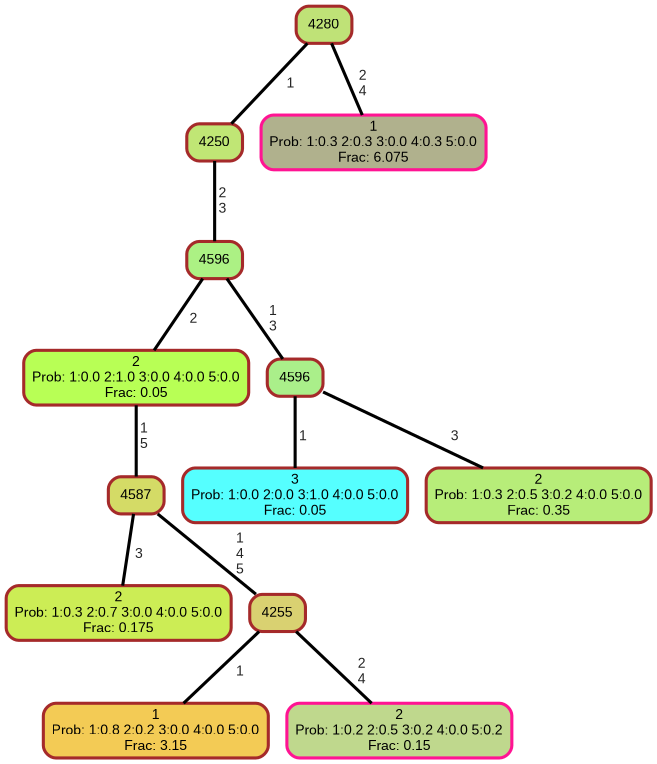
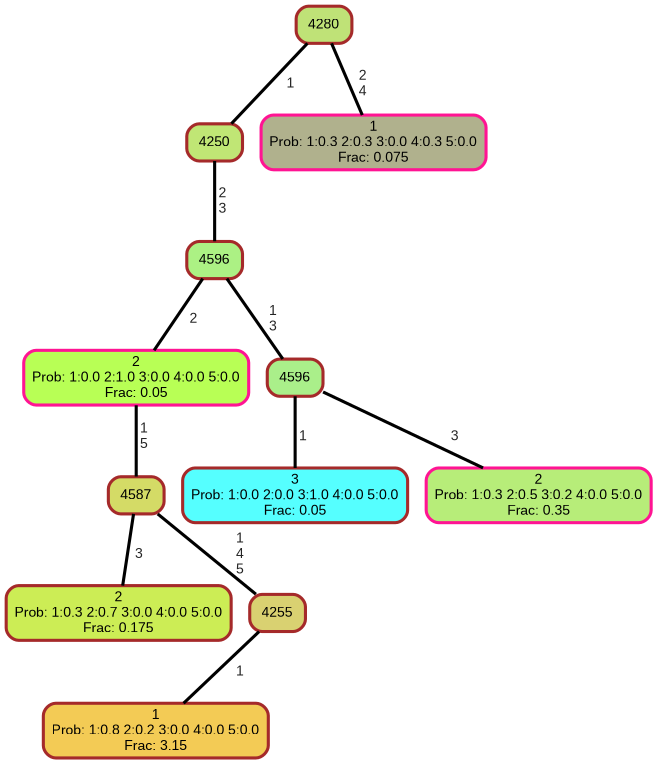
(374, 142) -> (374, 142)
(136, 378) -> (136, 378)
(539, 495) -> (539, 495)
(399, 731) -> none
